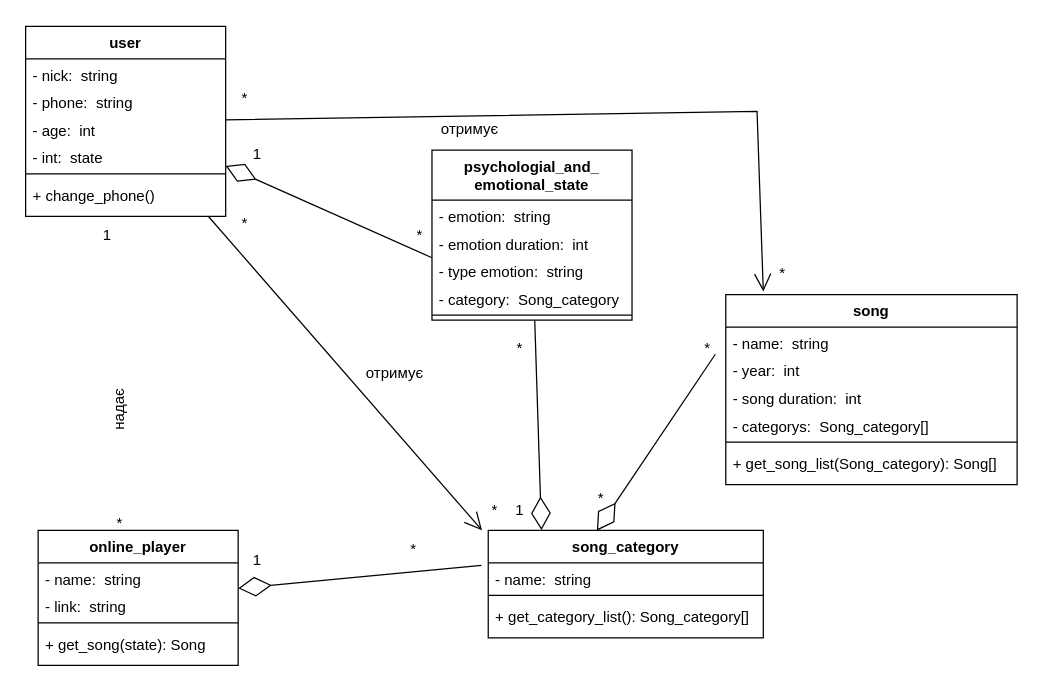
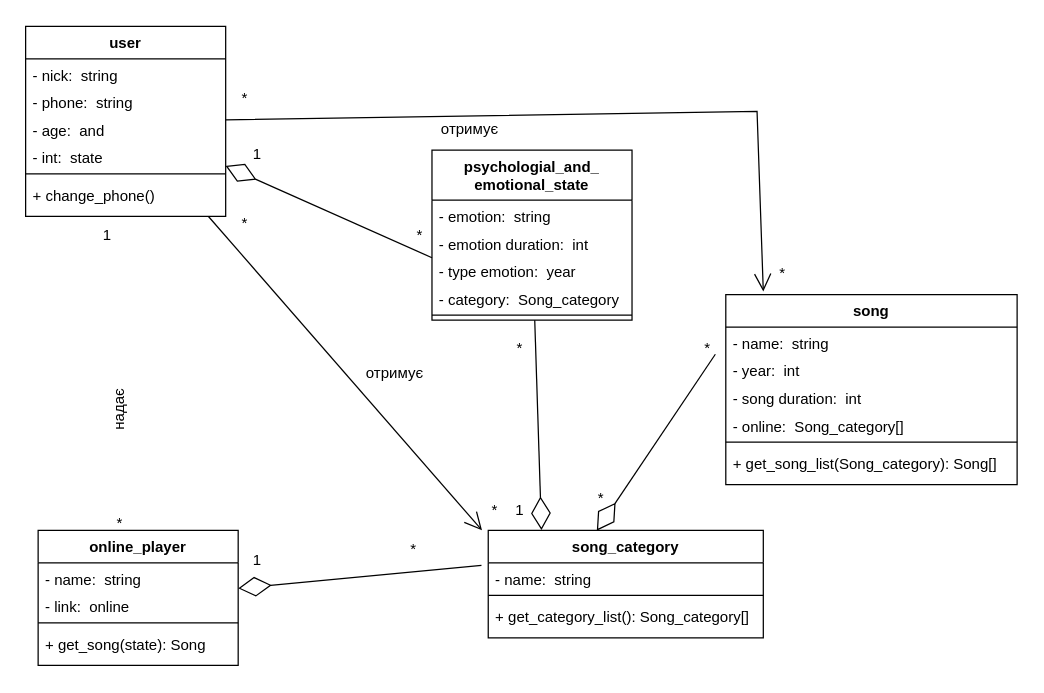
(71, 131) -> (73, 131)
(524, 272) -> (517, 272)
(848, 426) -> (832, 426)
(96, 607) -> (94, 607)
